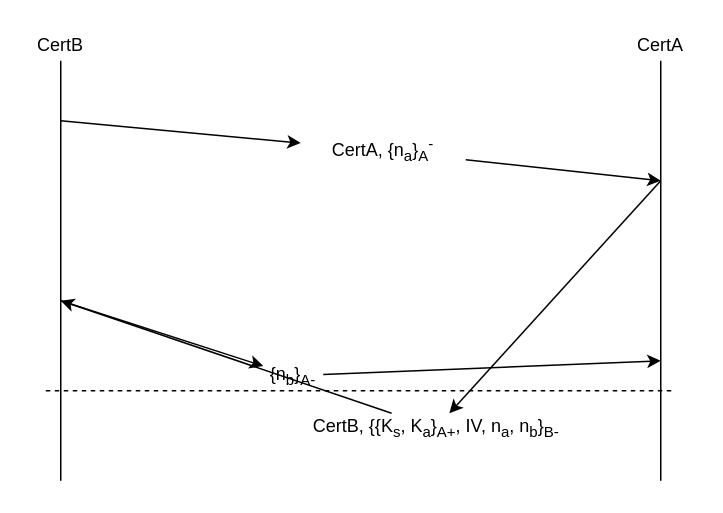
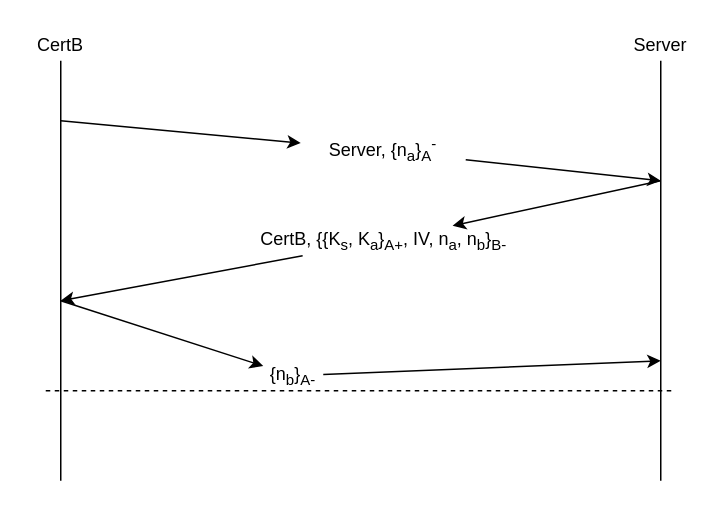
(661, 46) -> (661, 46)
(383, 151) -> (383, 151)
(436, 428) -> (383, 241)
